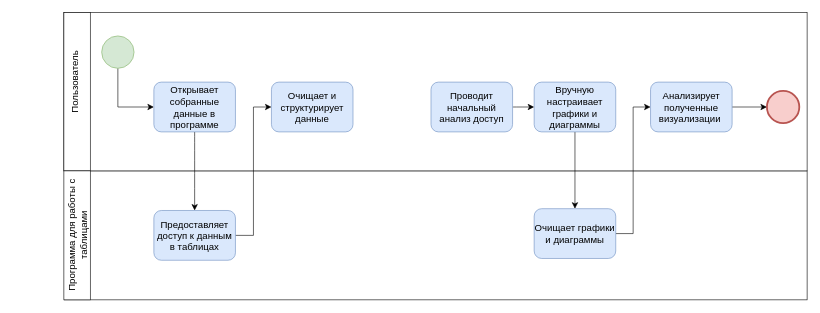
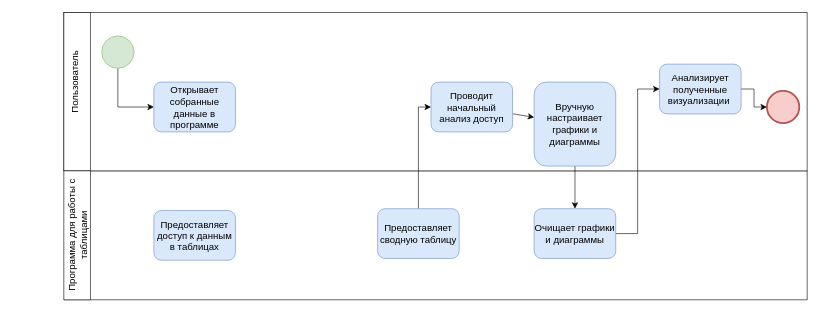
(312, 107) -> none
(575, 107) -> (575, 124)
(692, 107) -> (701, 89)
none -> (419, 154)
(195, 169) -> none
(254, 180) -> none
none -> (419, 233)
